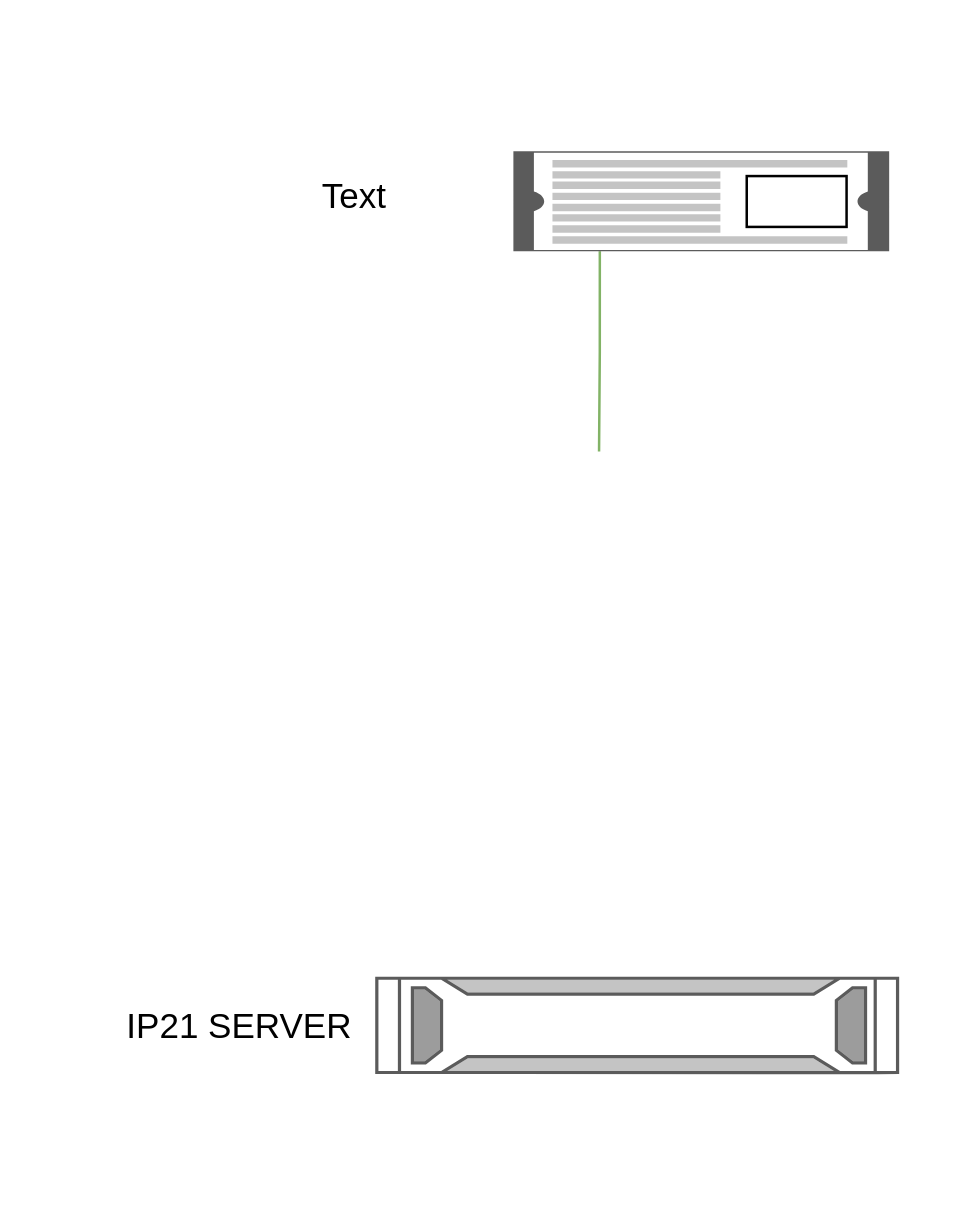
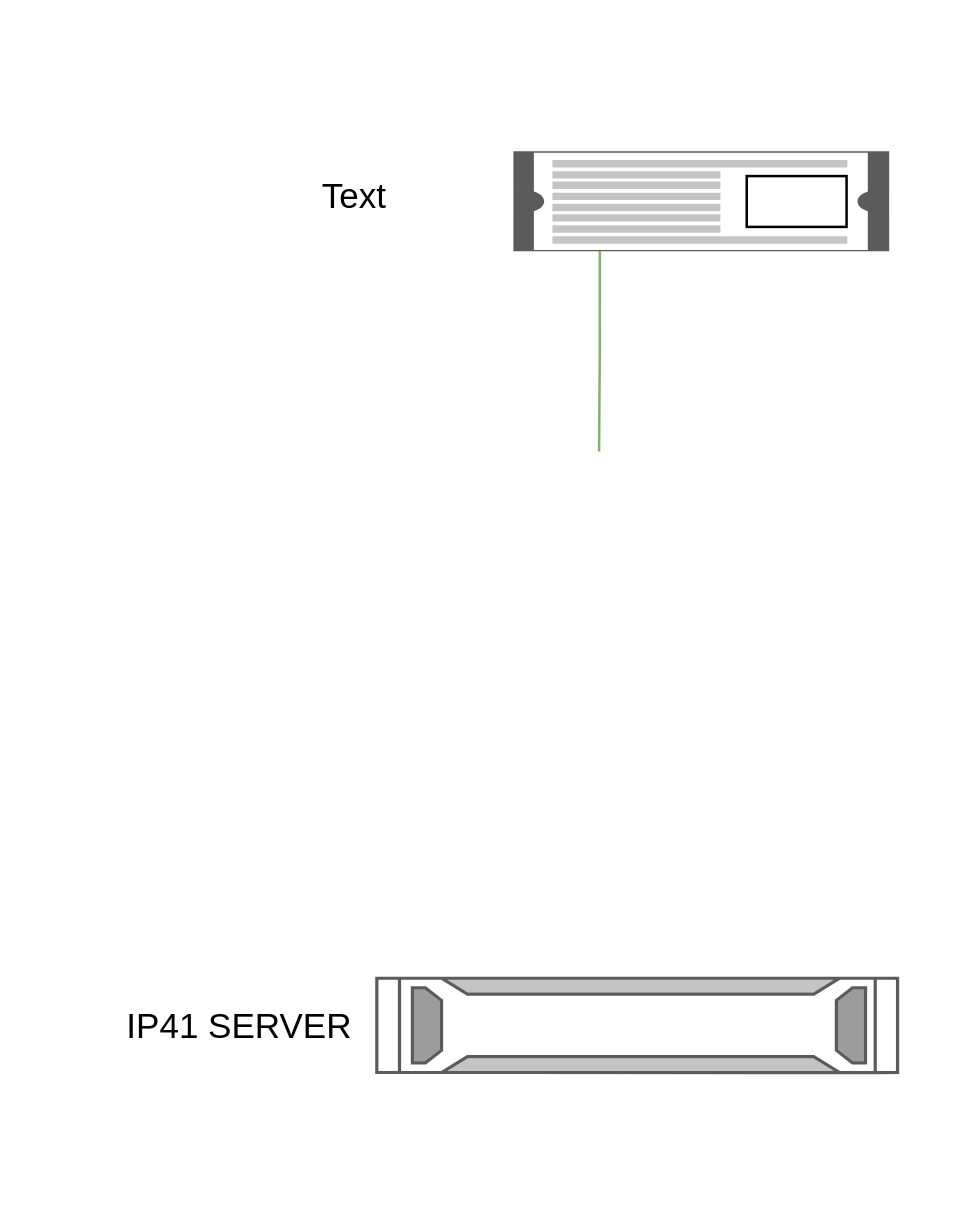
(240, 1026) -> (240, 1026)
